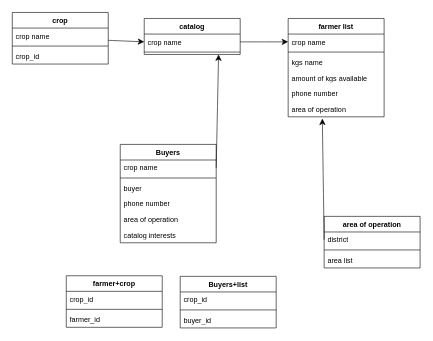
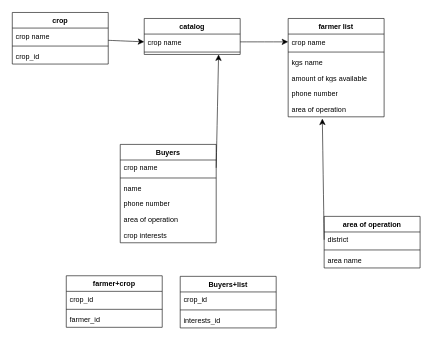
(134, 189) -> (132, 189)
(155, 236) -> (150, 236)
(343, 261) -> (345, 261)
(199, 321) -> (206, 321)
